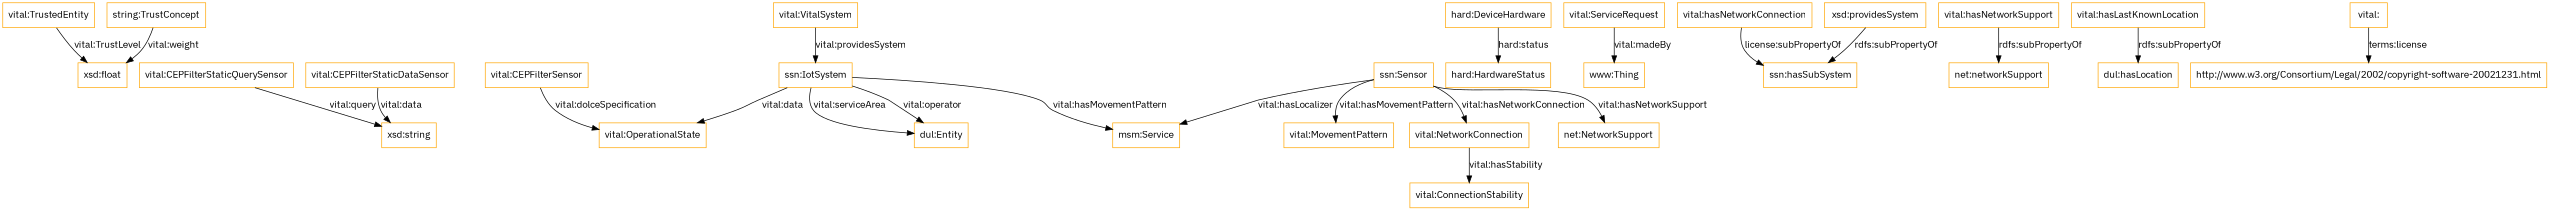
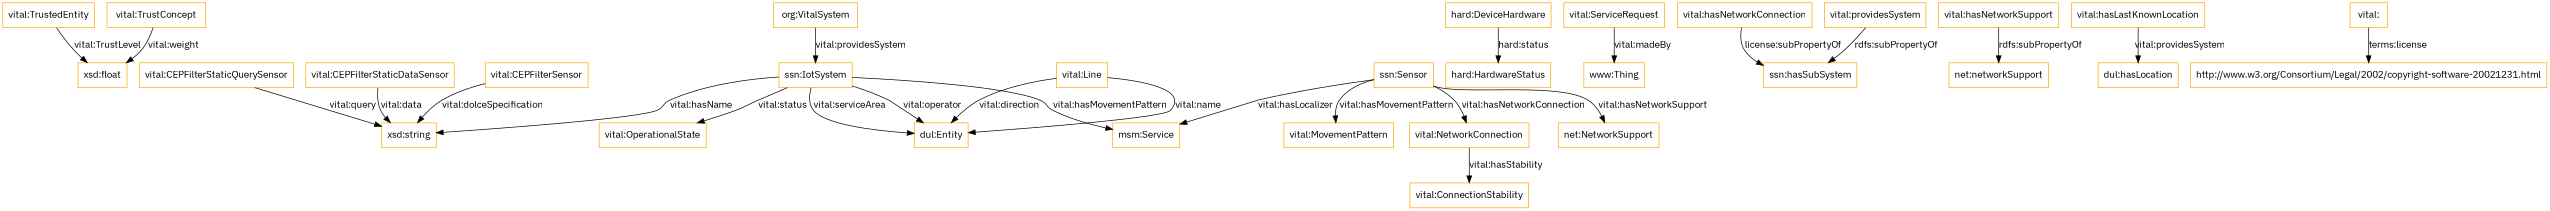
(156, 15) -> (156, 15)
(816, 15) -> (816, 15)
(1875, 15) -> (1875, 15)
(2180, 45) -> (2180, 45)
none -> (1082, 75)
(783, 105) -> (783, 105)
(561, 114) -> (451, 96)
none -> (614, 118)
